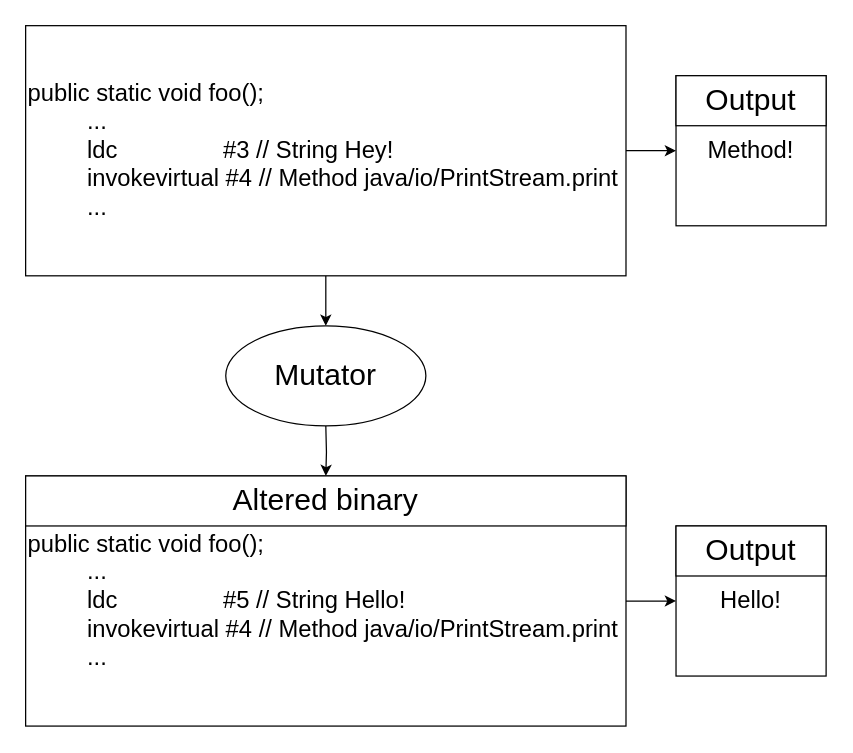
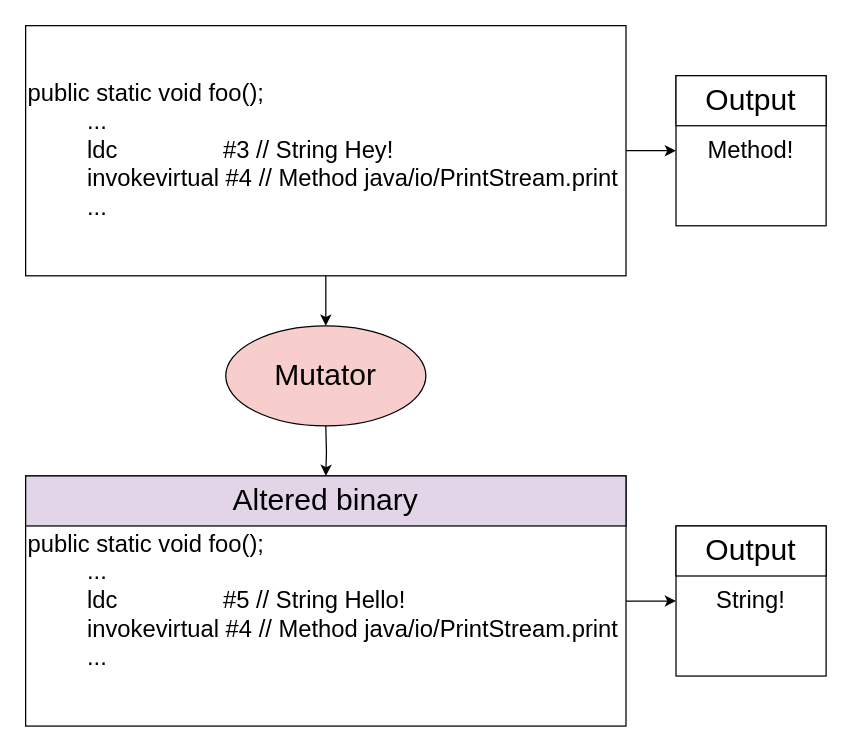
(326, 376) -> (326, 376)
(326, 501) -> (326, 501)
(751, 601) -> (751, 601)
